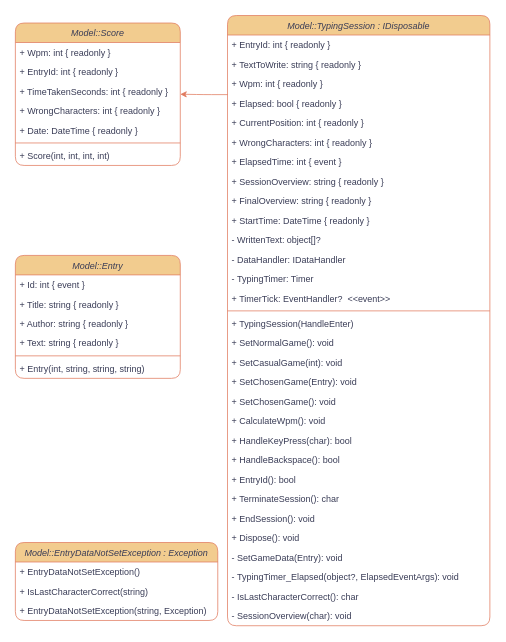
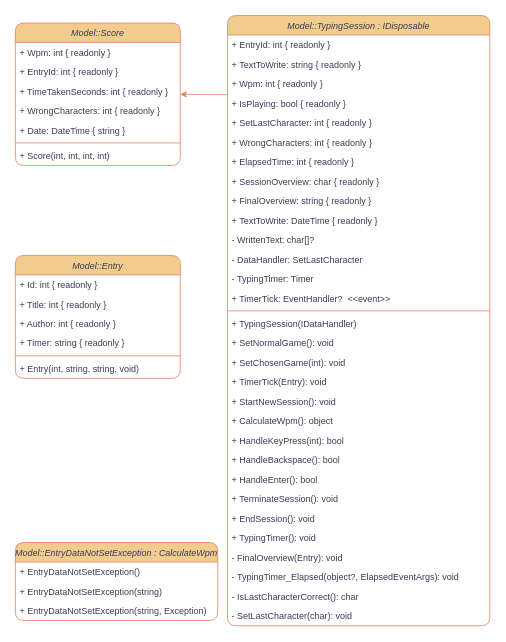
(292, 104) -> (296, 104)
(308, 123) -> (313, 123)
(83, 131) -> (78, 131)
(292, 162) -> (298, 162)
(316, 182) -> (312, 182)
(307, 221) -> (312, 221)
(288, 240) -> (283, 240)
(294, 260) -> (305, 260)
(59, 285) -> (66, 285)
(78, 305) -> (71, 305)
(83, 324) -> (76, 324)
(298, 324) -> (300, 324)
(78, 344) -> (80, 344)
(290, 363) -> (291, 363)
(97, 369) -> (92, 369)
(298, 383) -> (285, 383)
(285, 402) -> (289, 402)
(280, 422) -> (286, 422)
(296, 441) -> (293, 441)
(270, 480) -> (279, 480)
(291, 500) -> (290, 500)
(269, 539) -> (278, 539)
(116, 553) -> (116, 553)
(293, 558) -> (294, 558)
(98, 592) -> (102, 592)
(298, 617) -> (303, 617)
